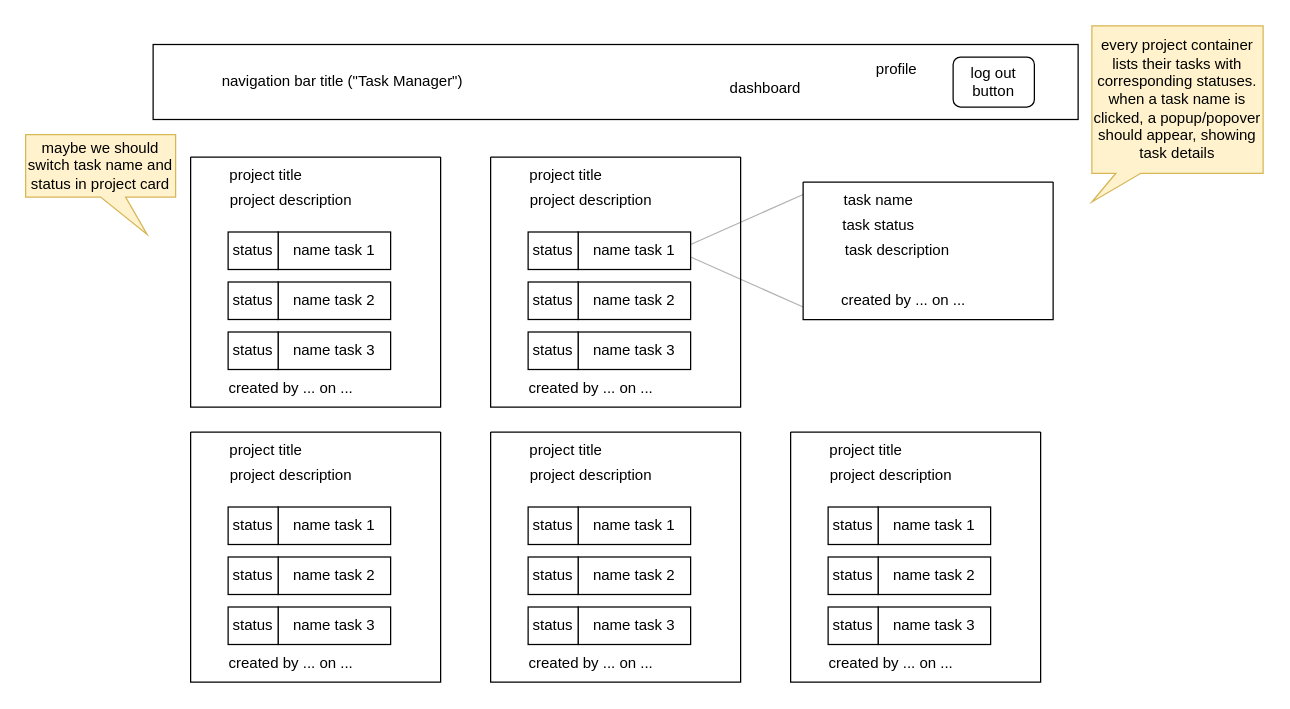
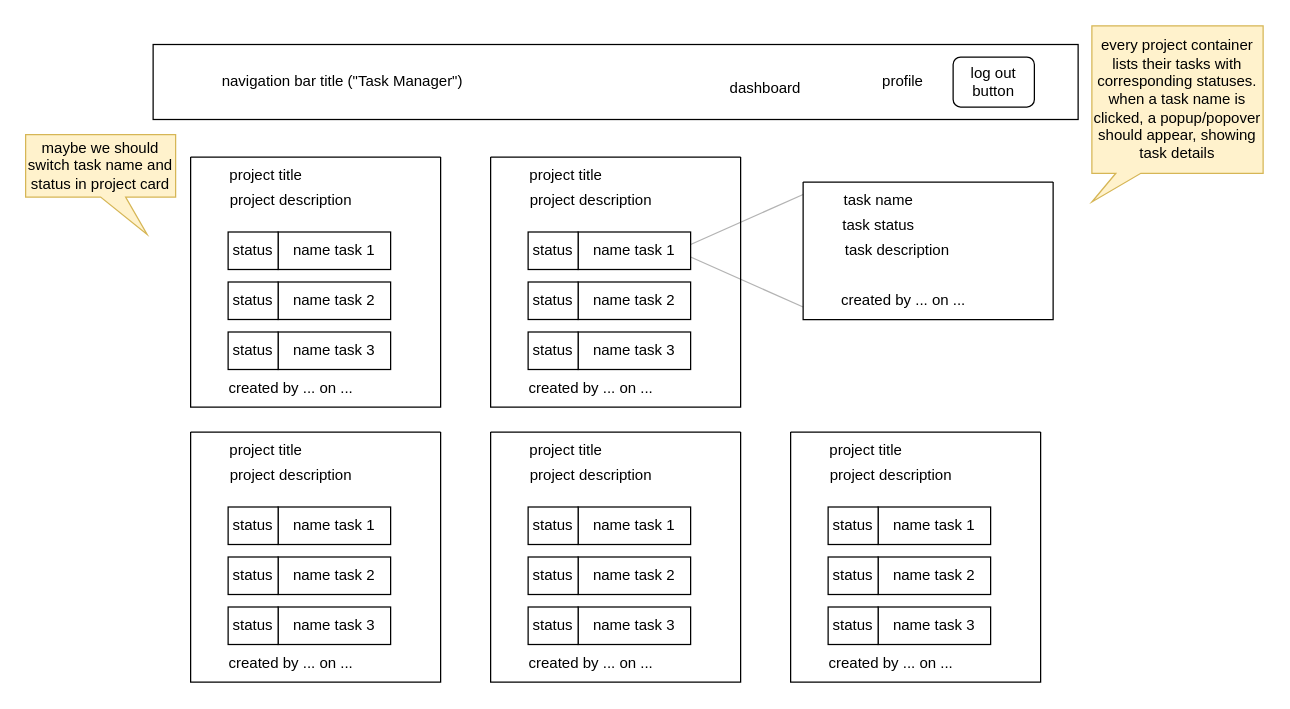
(897, 69) -> (903, 82)
